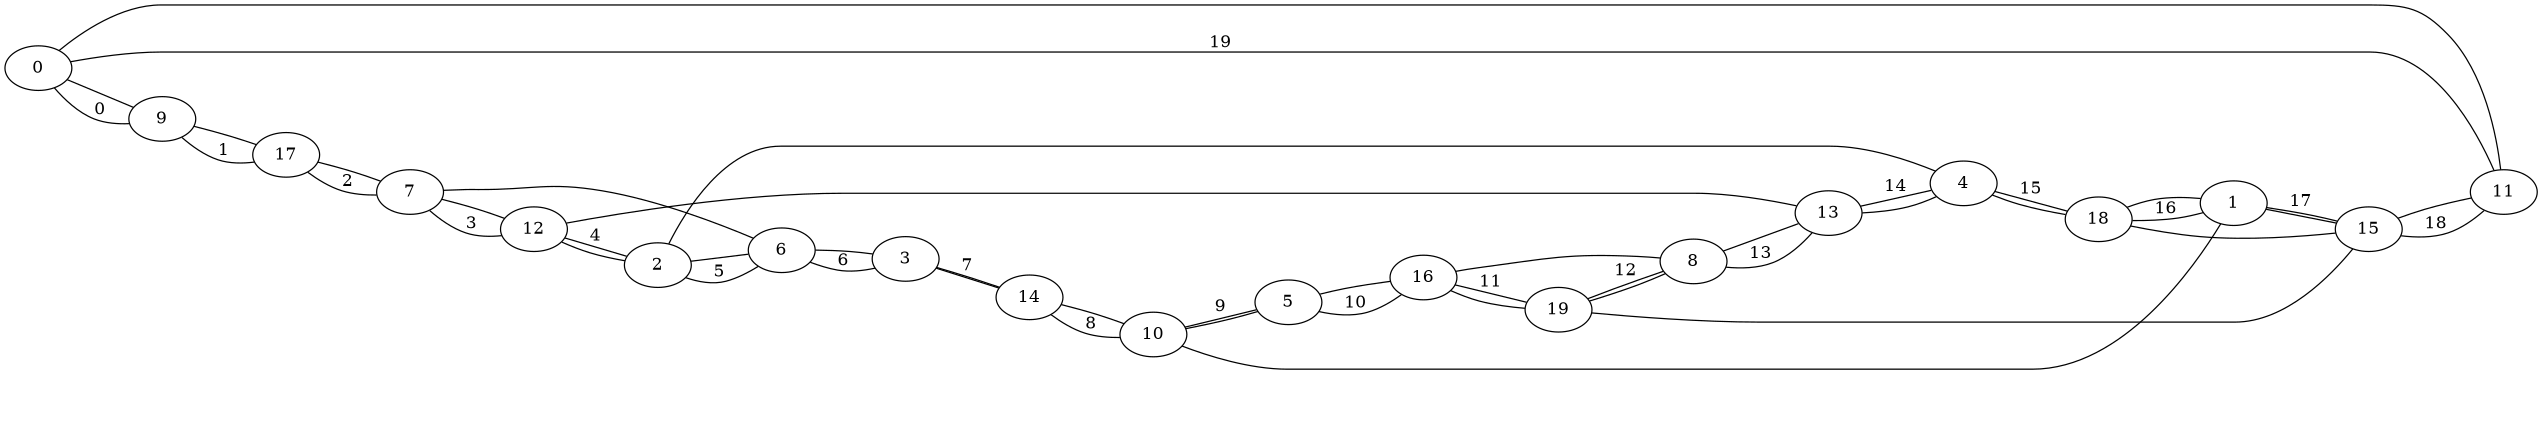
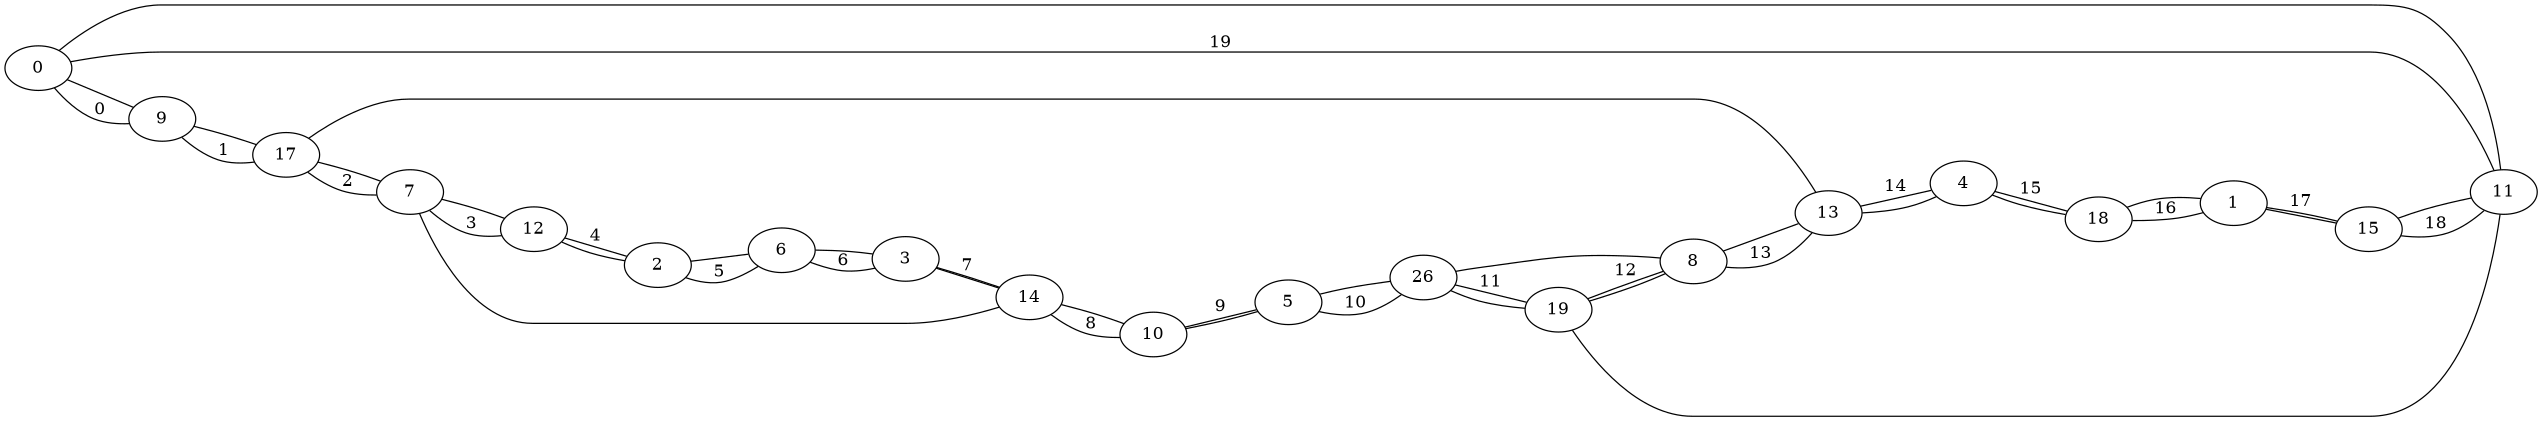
(1282, 146) -> none
(602, 191) -> (684, 323)
(1181, 193) -> (1077, 99)
(2233, 238) -> none
(1423, 278) -> (1423, 278)
(1985, 322) -> (2084, 416)
(1729, 369) -> none
